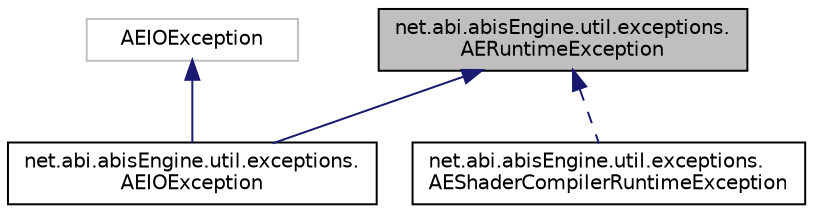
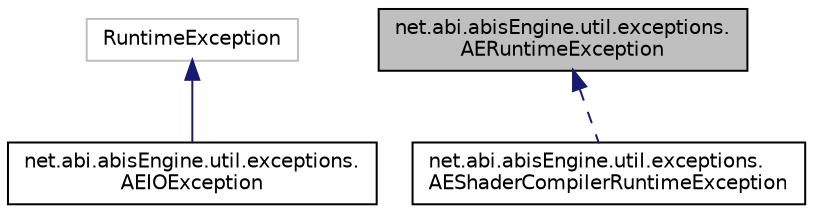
(192, 40) -> (192, 40)
(368, 110) -> none
